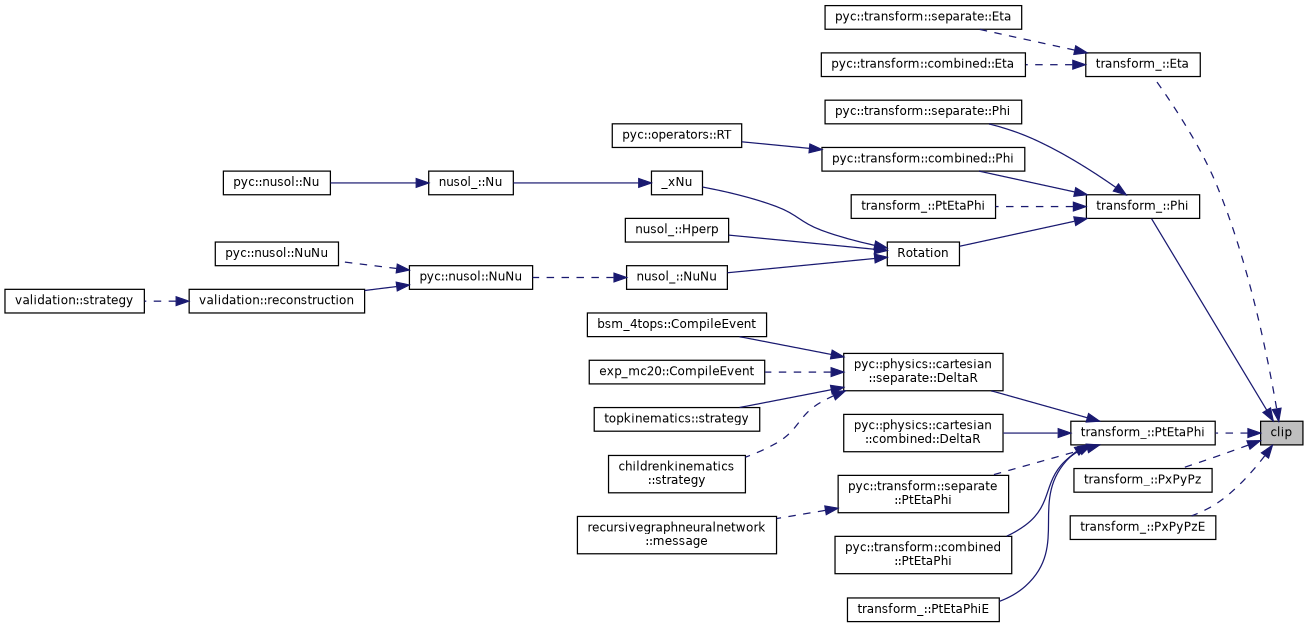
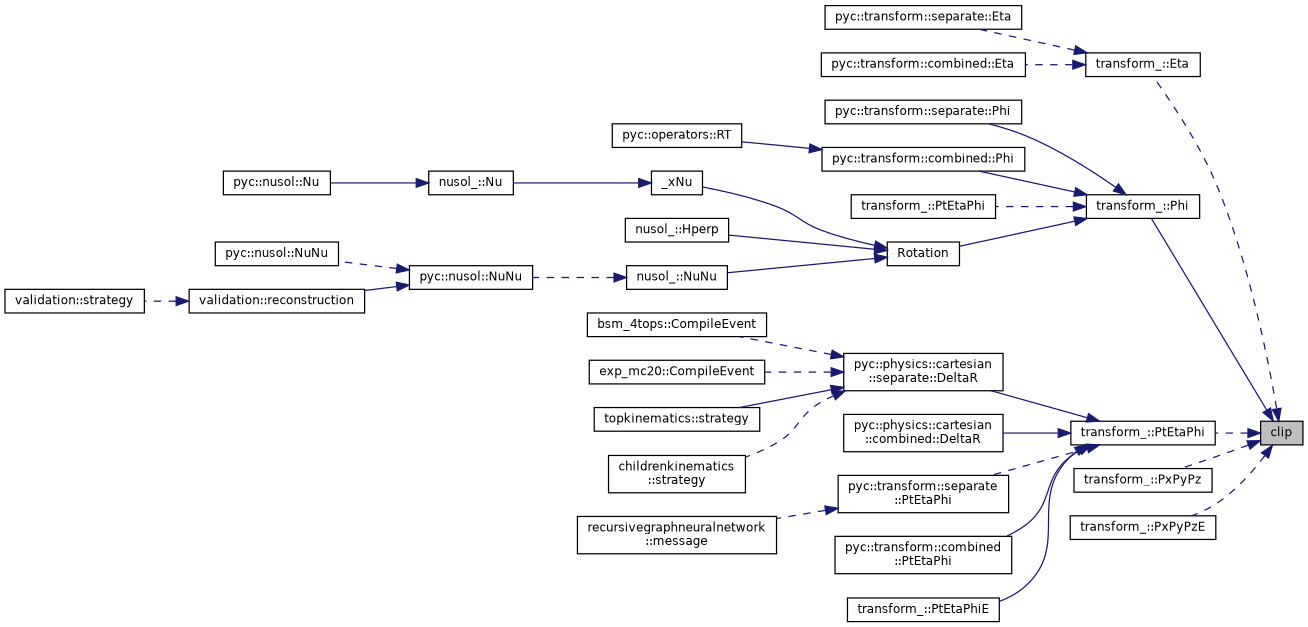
(785, 346) -> (785, 346)
